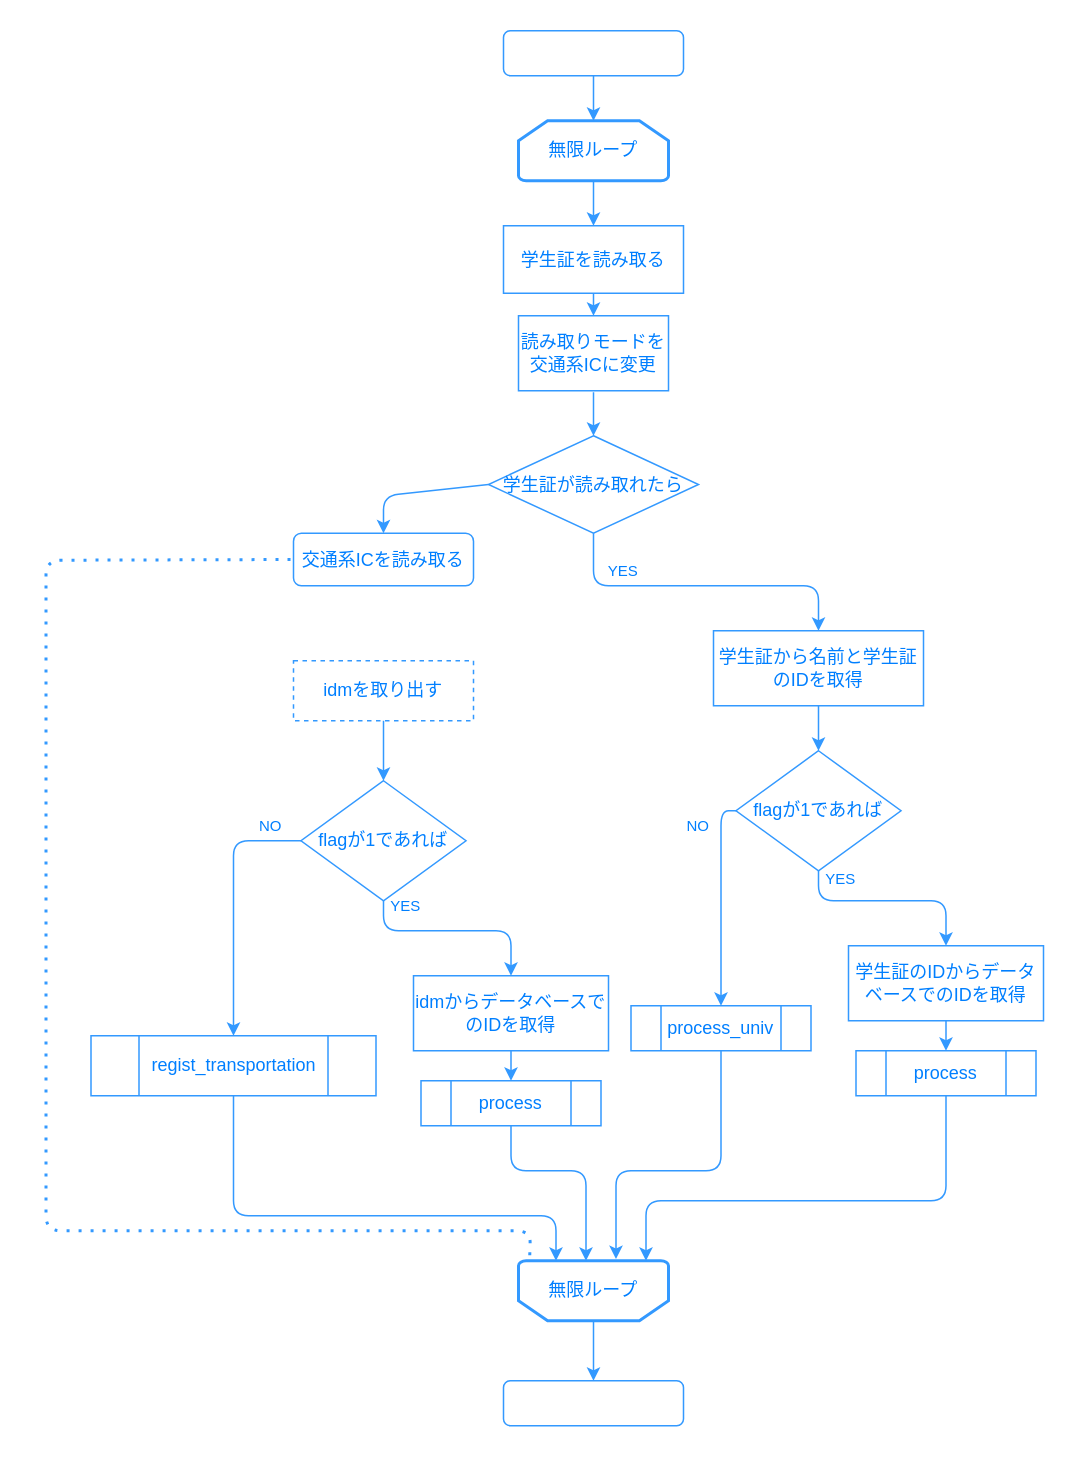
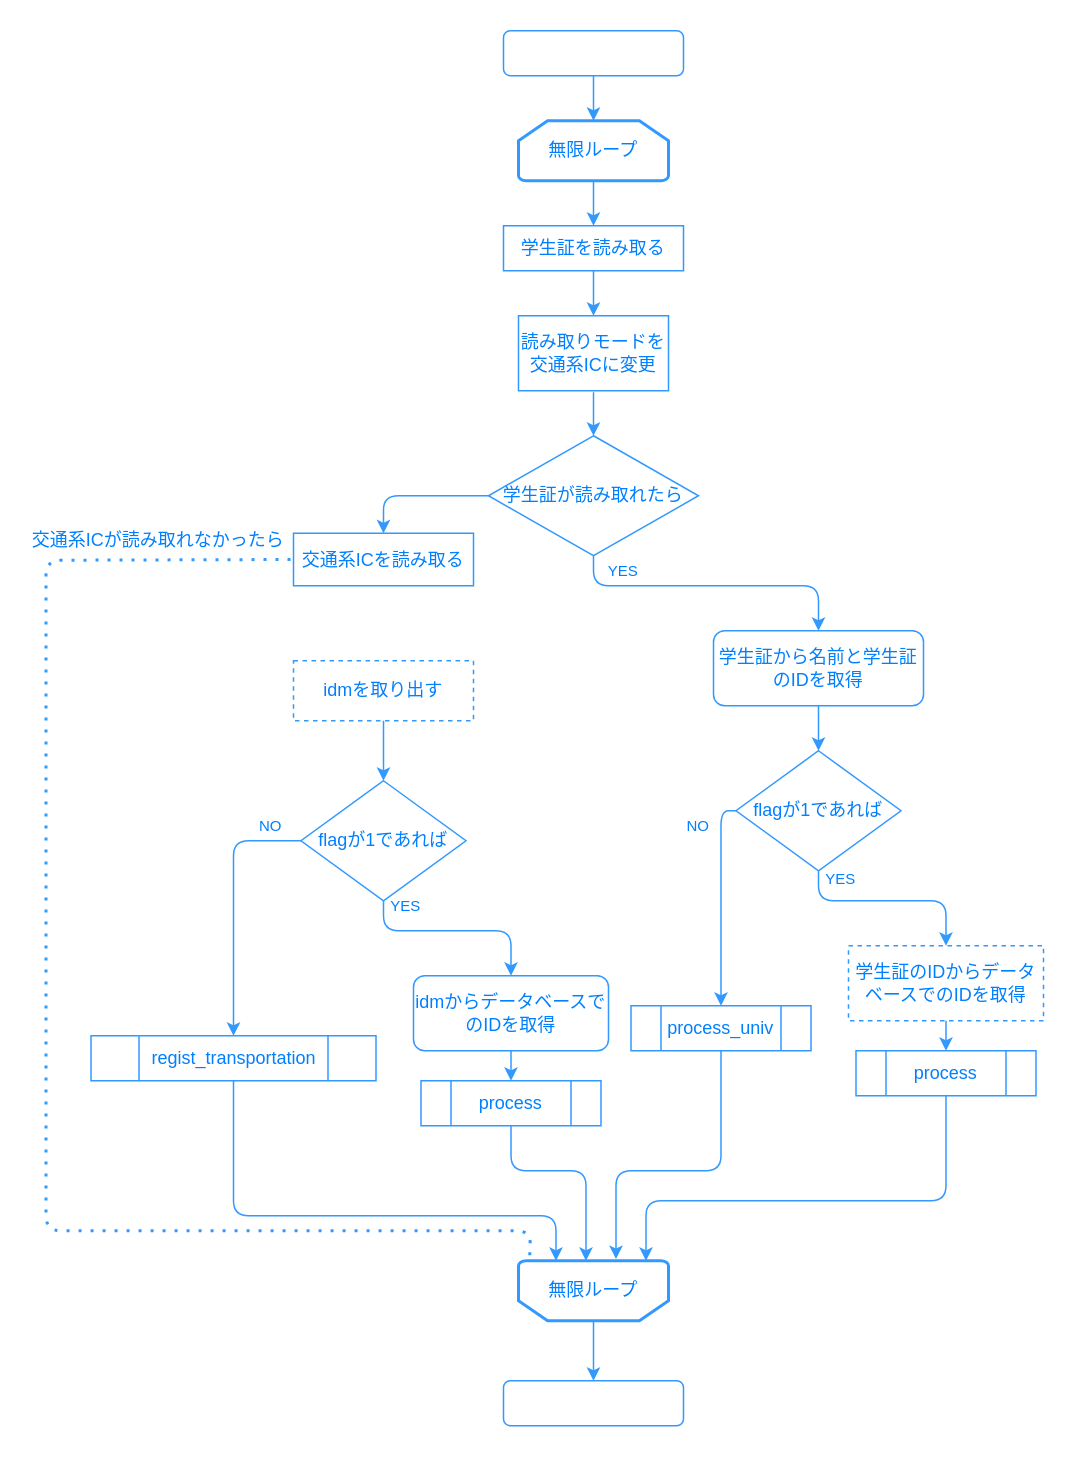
(593, 260) -> (593, 248)
(593, 485) -> (593, 496)
none -> (158, 541)
(383, 560) -> (383, 560)
(818, 668) -> (818, 668)
(946, 983) -> (946, 983)
(511, 1013) -> (511, 1013)
(233, 1066) -> (233, 1058)
